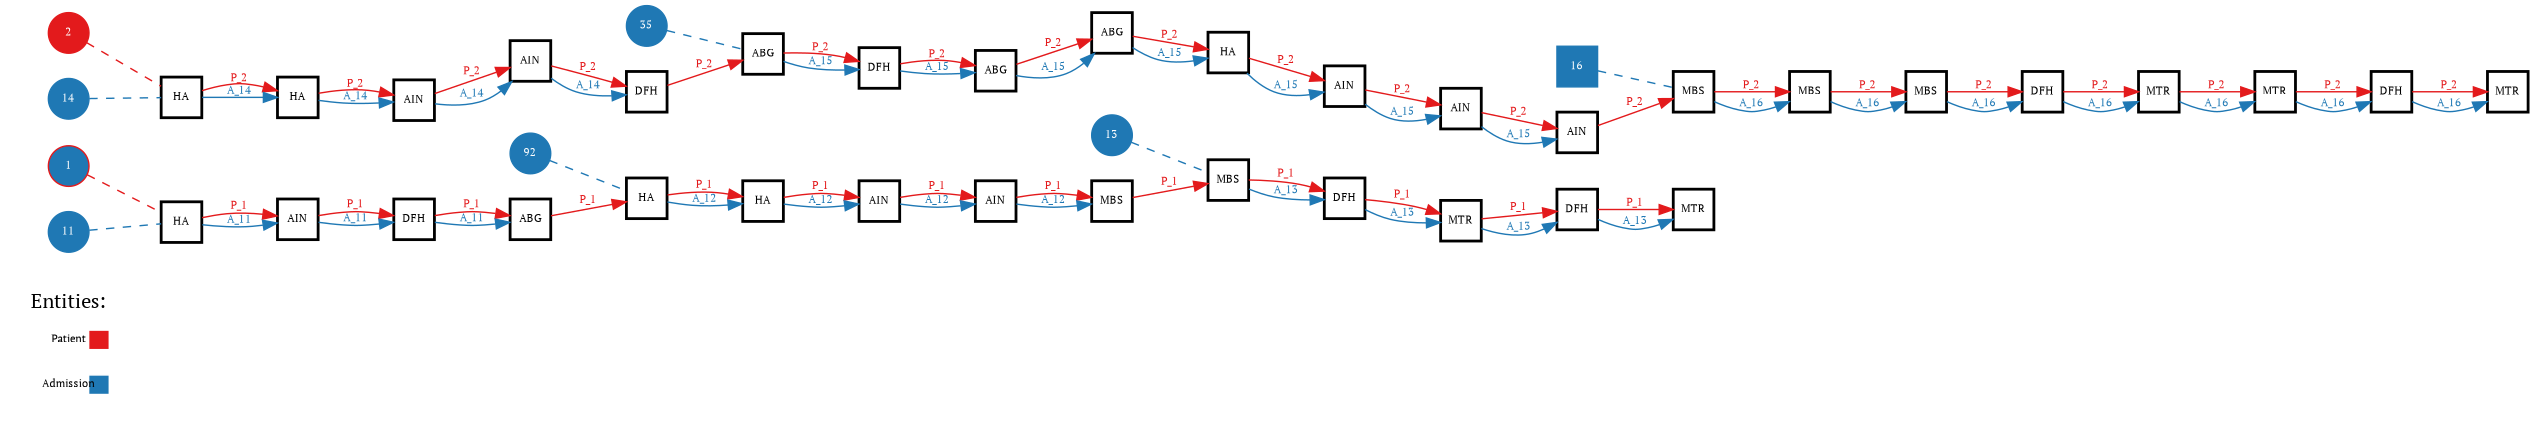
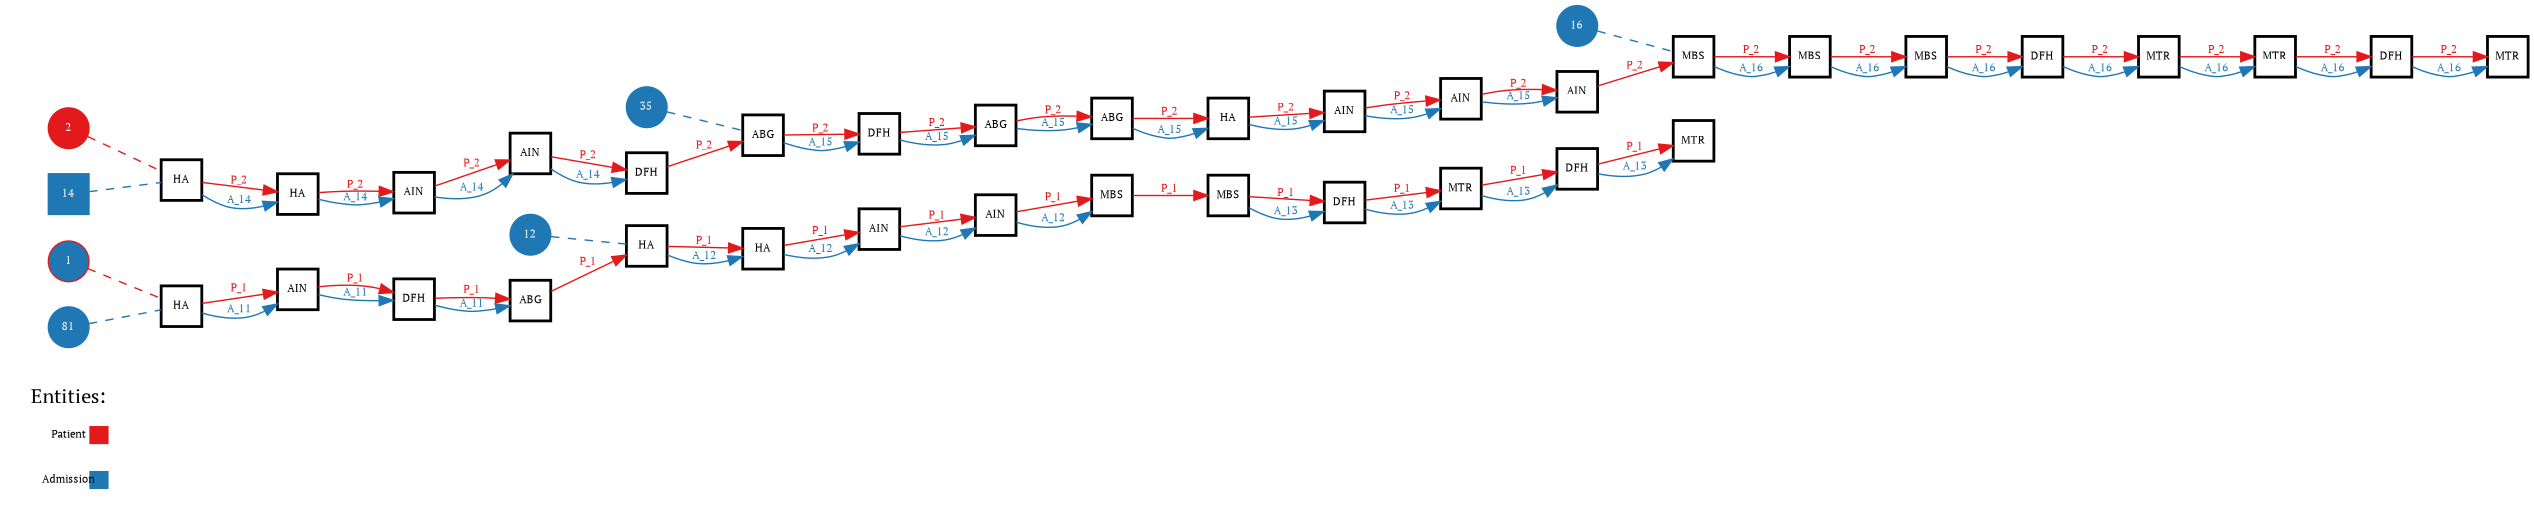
(1577, 67) -> (1577, 26)
(69, 99) -> (69, 194)
(1112, 135) -> none
(530, 153) -> (530, 235)
(69, 232) -> (69, 327)
